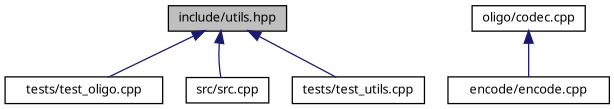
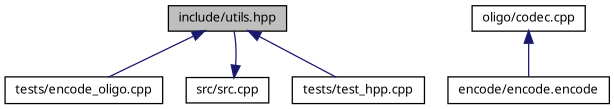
(219, 61) -> (236, 48)
(84, 90) -> (84, 90)
(358, 90) -> (358, 90)
(529, 90) -> (529, 90)
